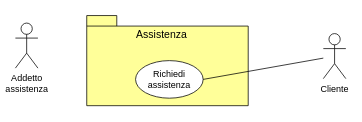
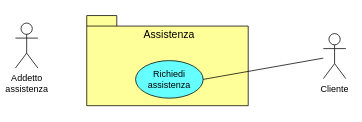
(162, 33) -> (169, 33)
(169, 79) -> (169, 79)
